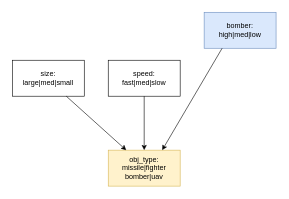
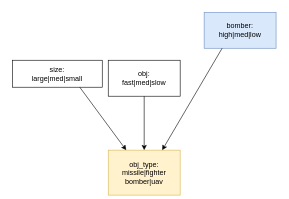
(48, 78) -> (57, 74)
(144, 78) -> (144, 78)
(144, 168) -> (144, 173)
